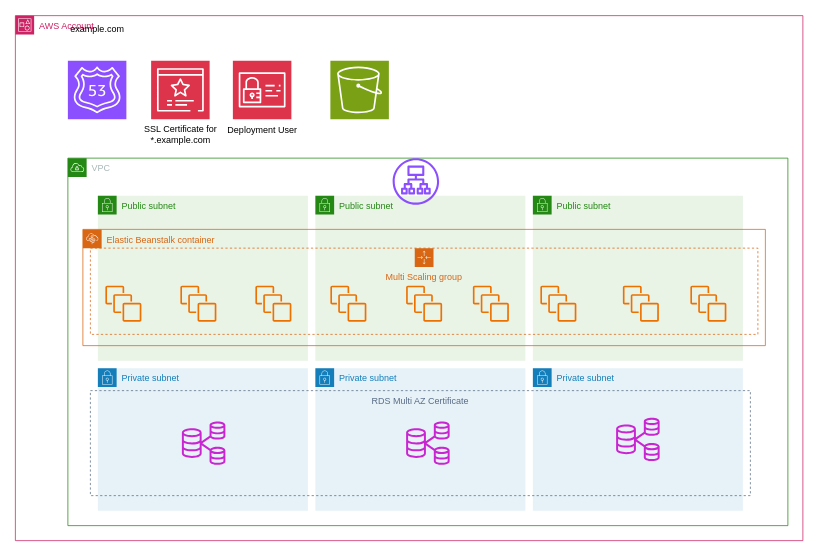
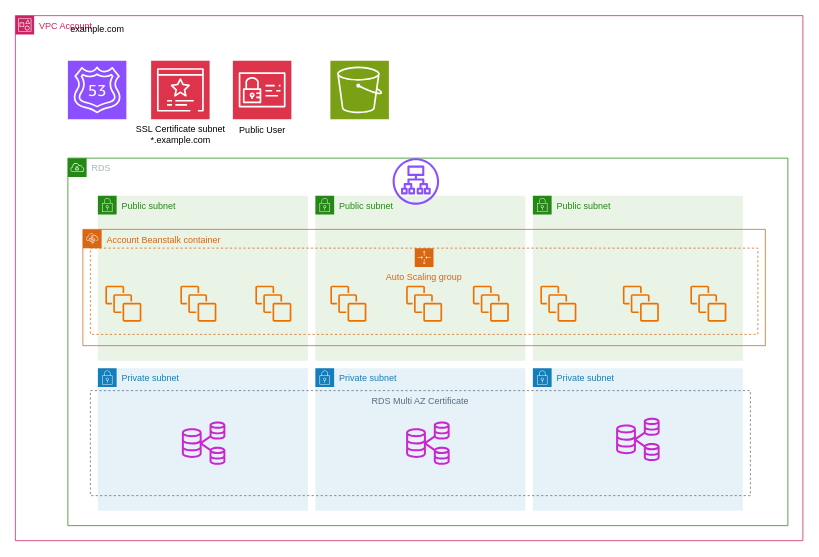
(66, 26) -> (66, 26)
(263, 130) -> (263, 130)
(181, 134) -> (181, 134)
(99, 169) -> (99, 169)
(168, 240) -> (170, 240)
(424, 277) -> (424, 277)
